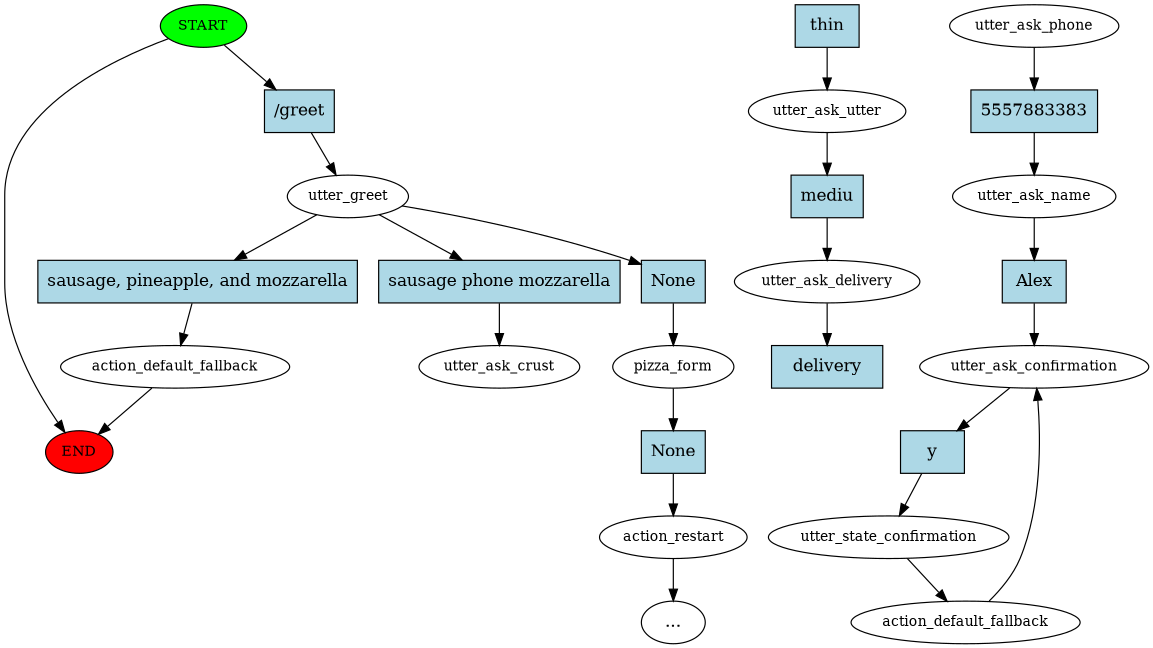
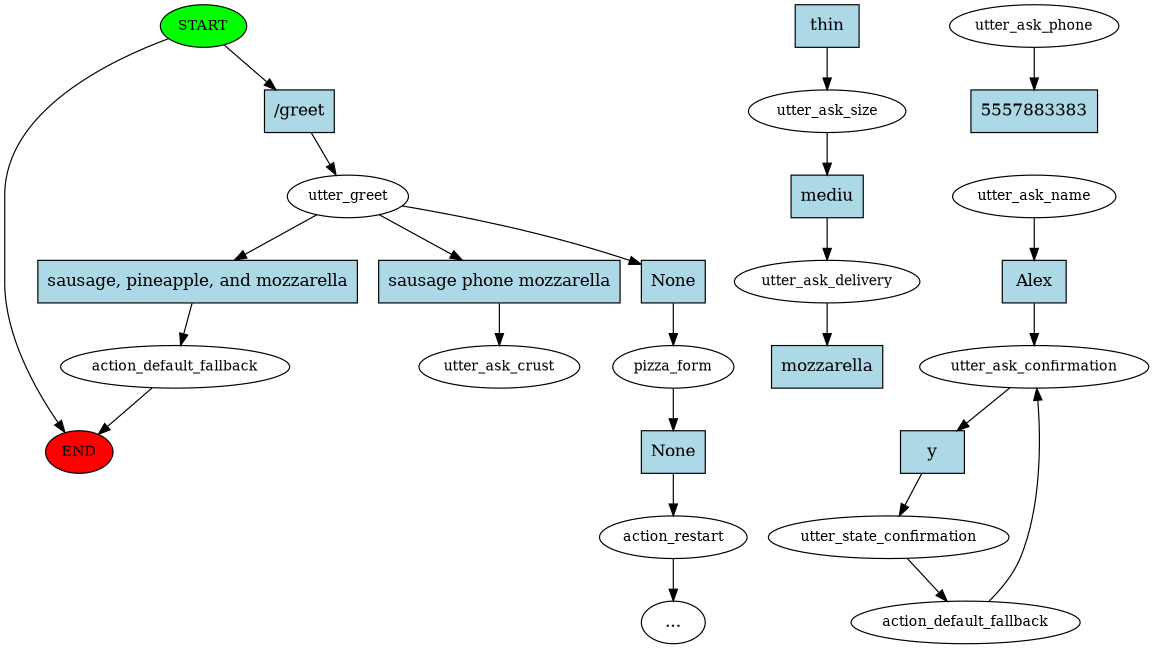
(827, 111) -> (827, 111)
(1034, 148) -> none
(827, 367) -> (827, 367)
